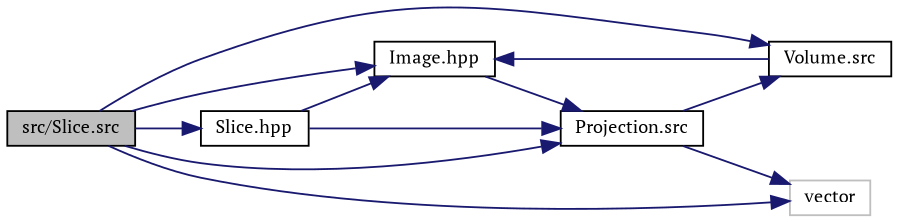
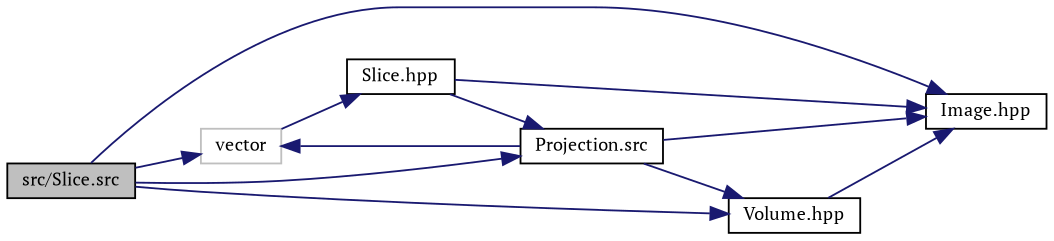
(830, 59) -> (794, 216)
(525, 91) -> (785, 129)
(159, 128) -> (312, 115)
